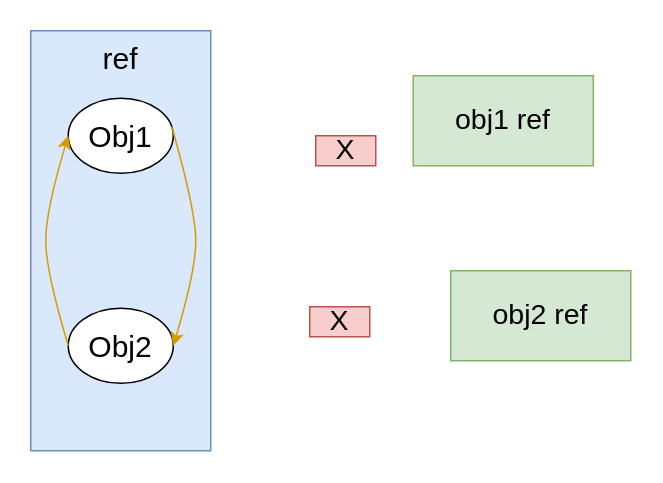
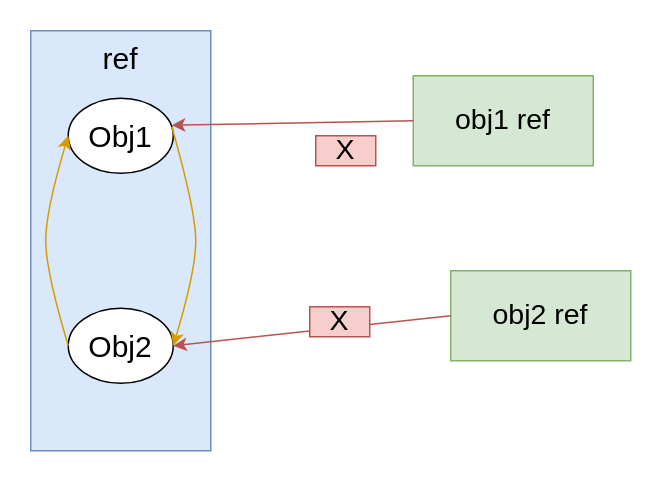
none -> (298, 123)
none -> (247, 338)
